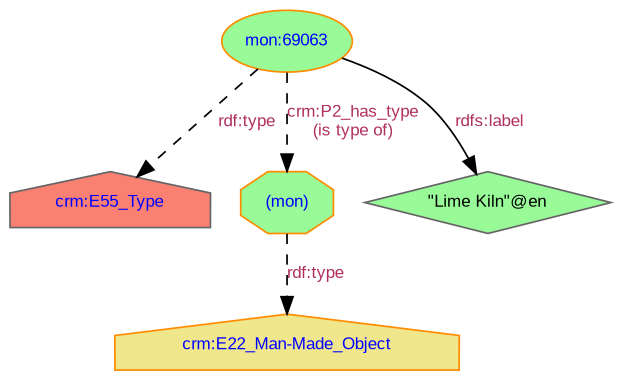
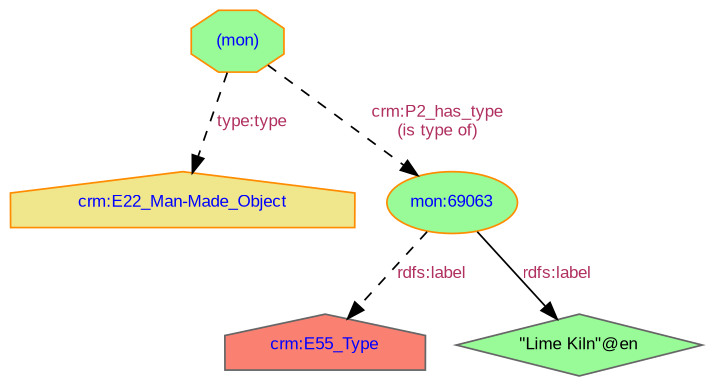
(287, 113) -> (336, 115)
(248, 122) -> (432, 274)
(316, 274) -> (252, 122)
